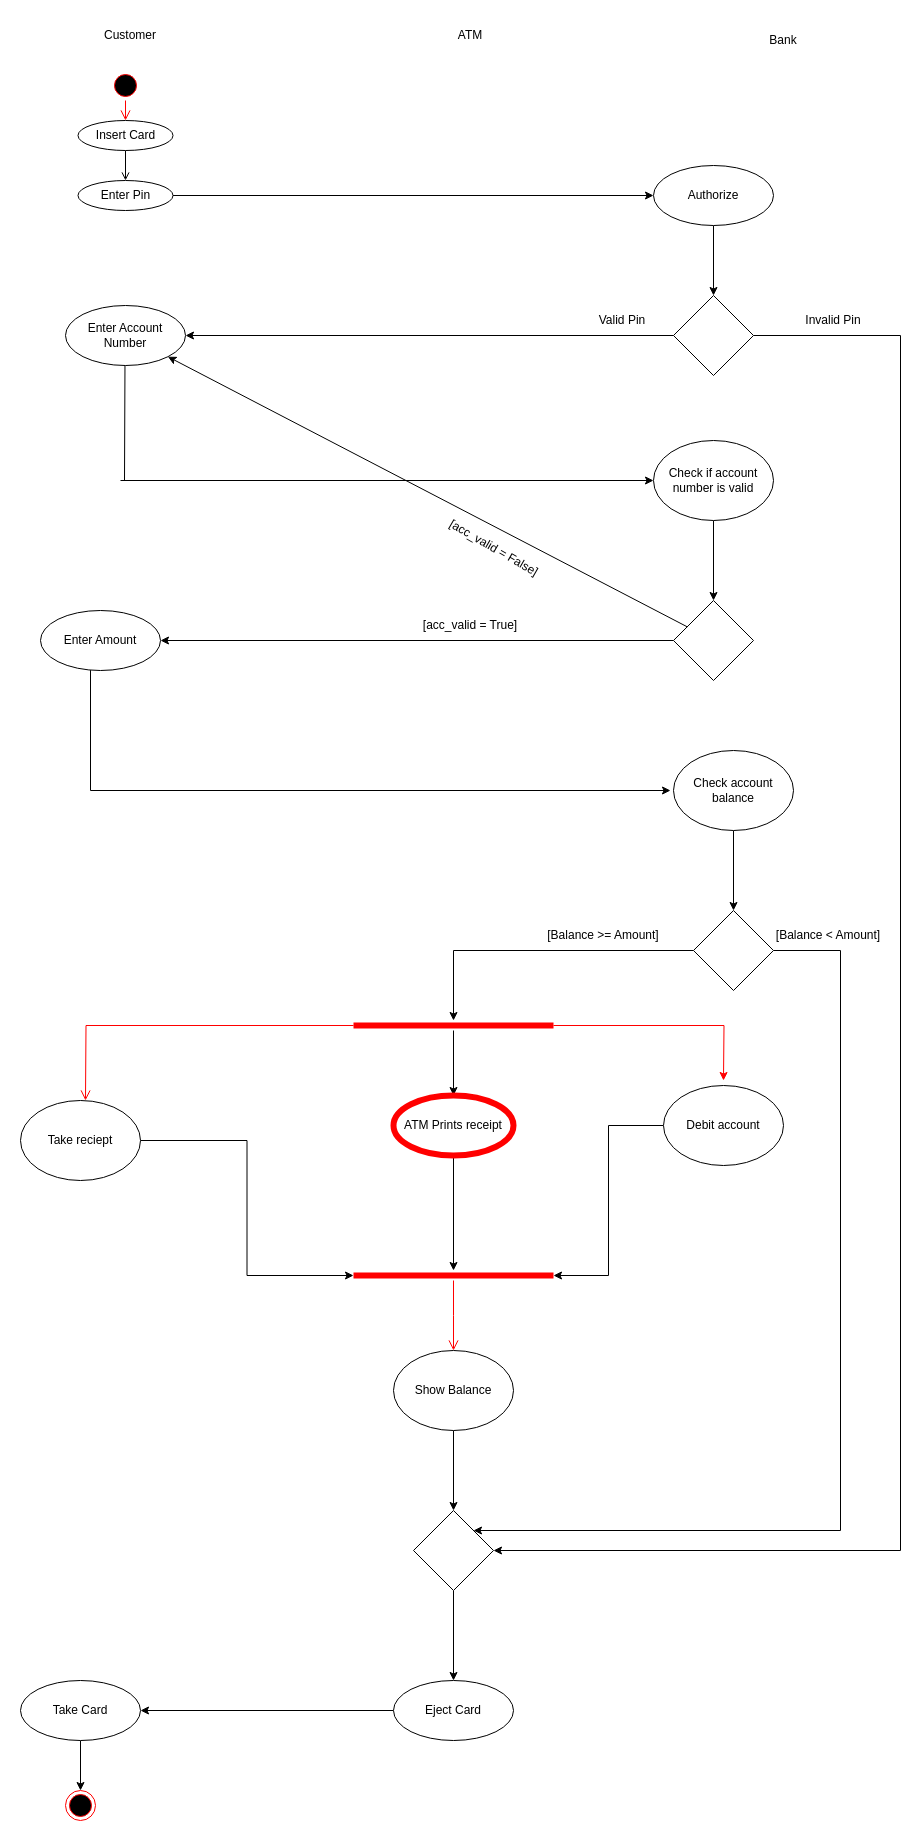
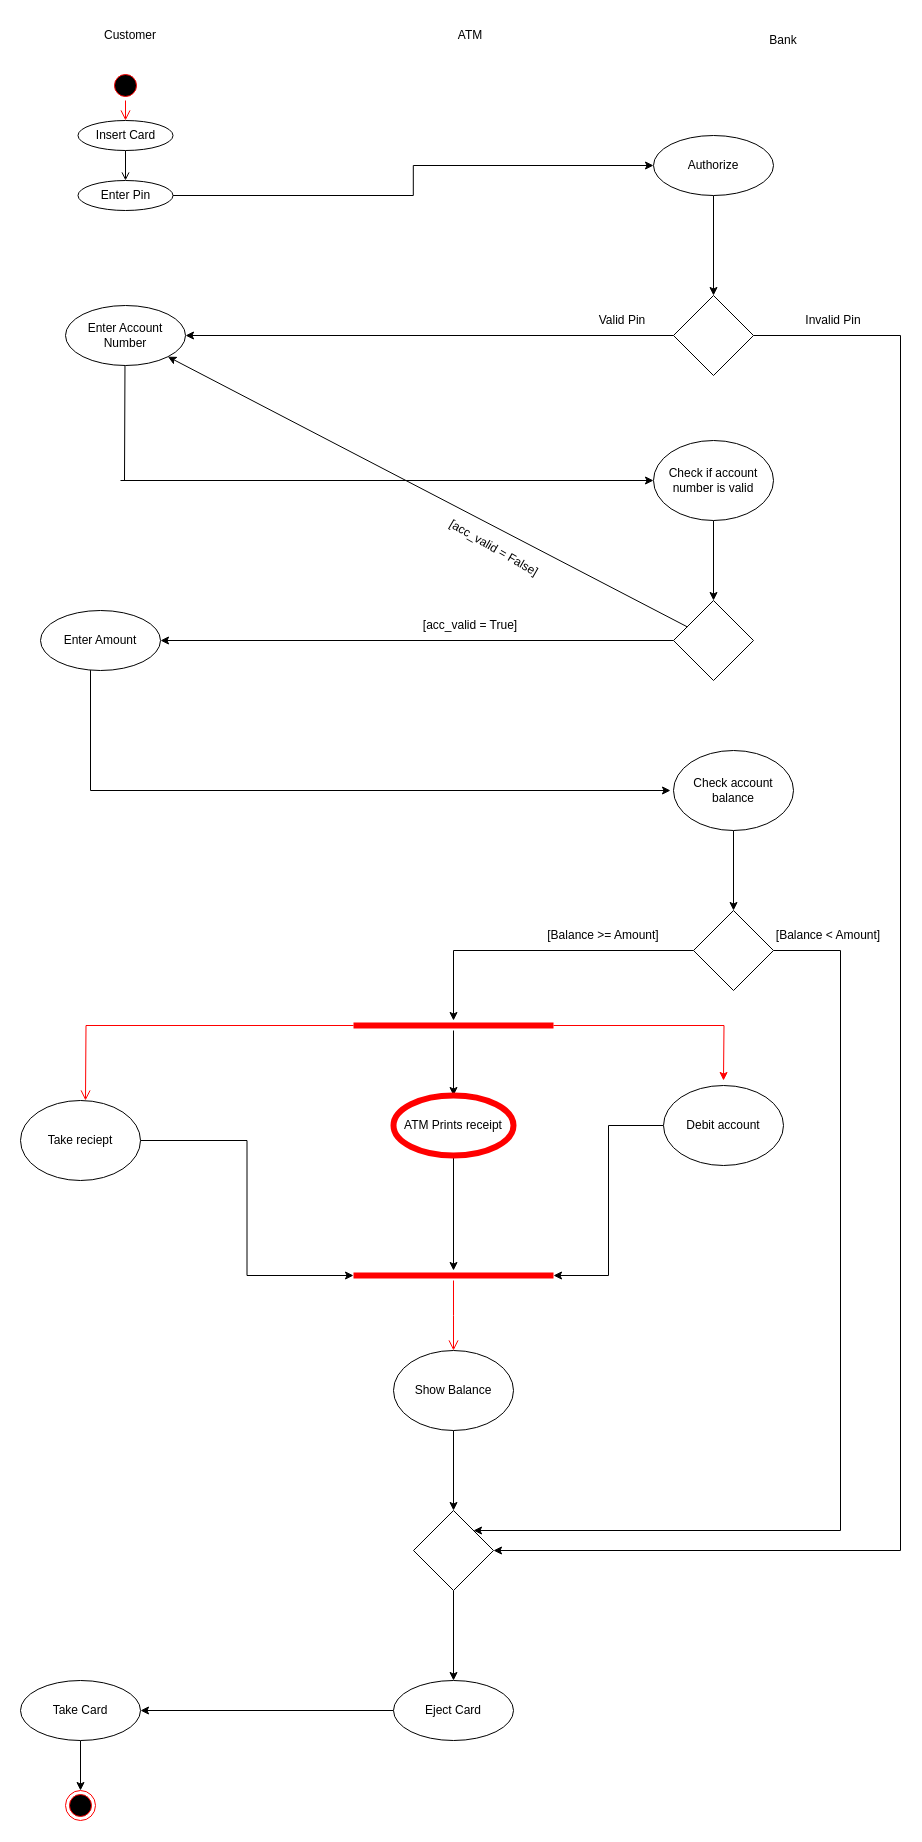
(714, 196) -> (714, 166)
